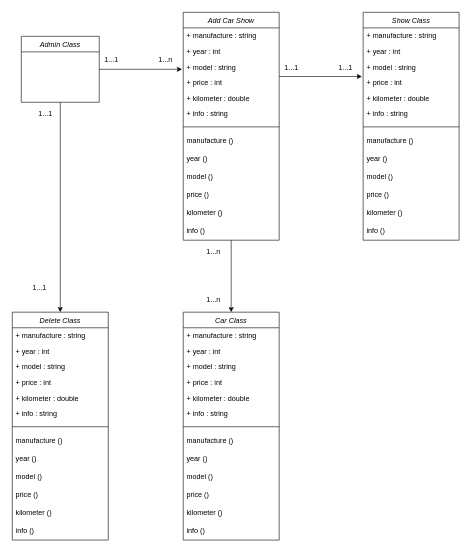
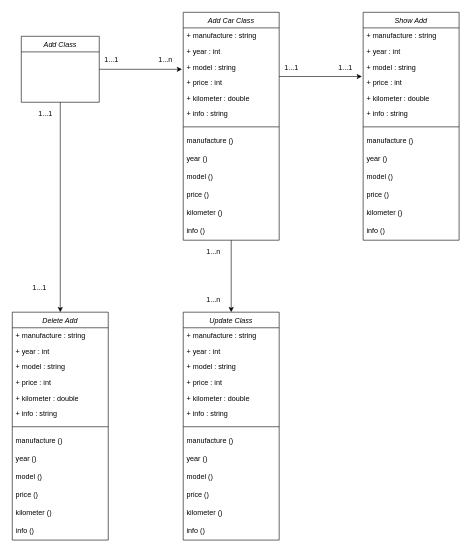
(231, 20) -> (231, 20)
(411, 20) -> (411, 20)
(60, 44) -> (60, 44)
(60, 320) -> (60, 320)
(231, 320) -> (231, 320)
